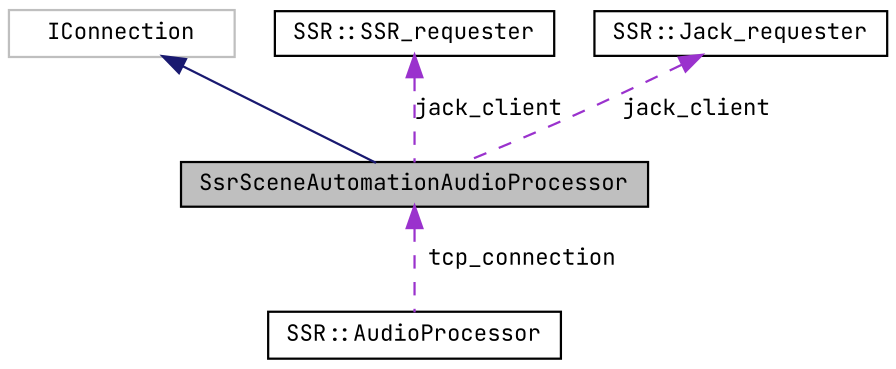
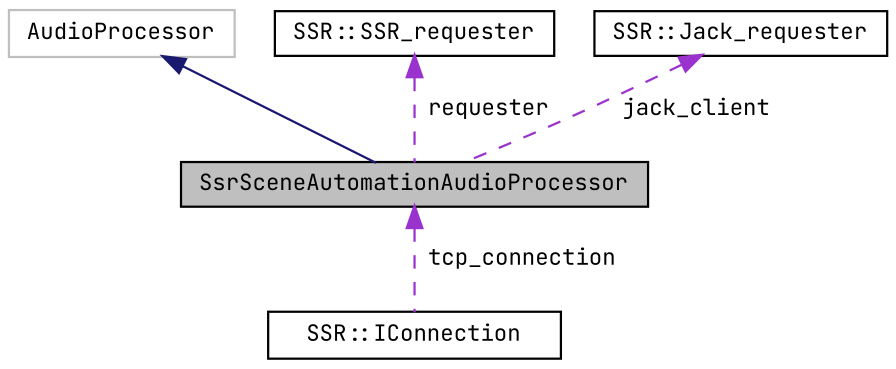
(122, 34) -> (122, 34)
(483, 110) -> (483, 110)
(415, 335) -> (415, 335)
